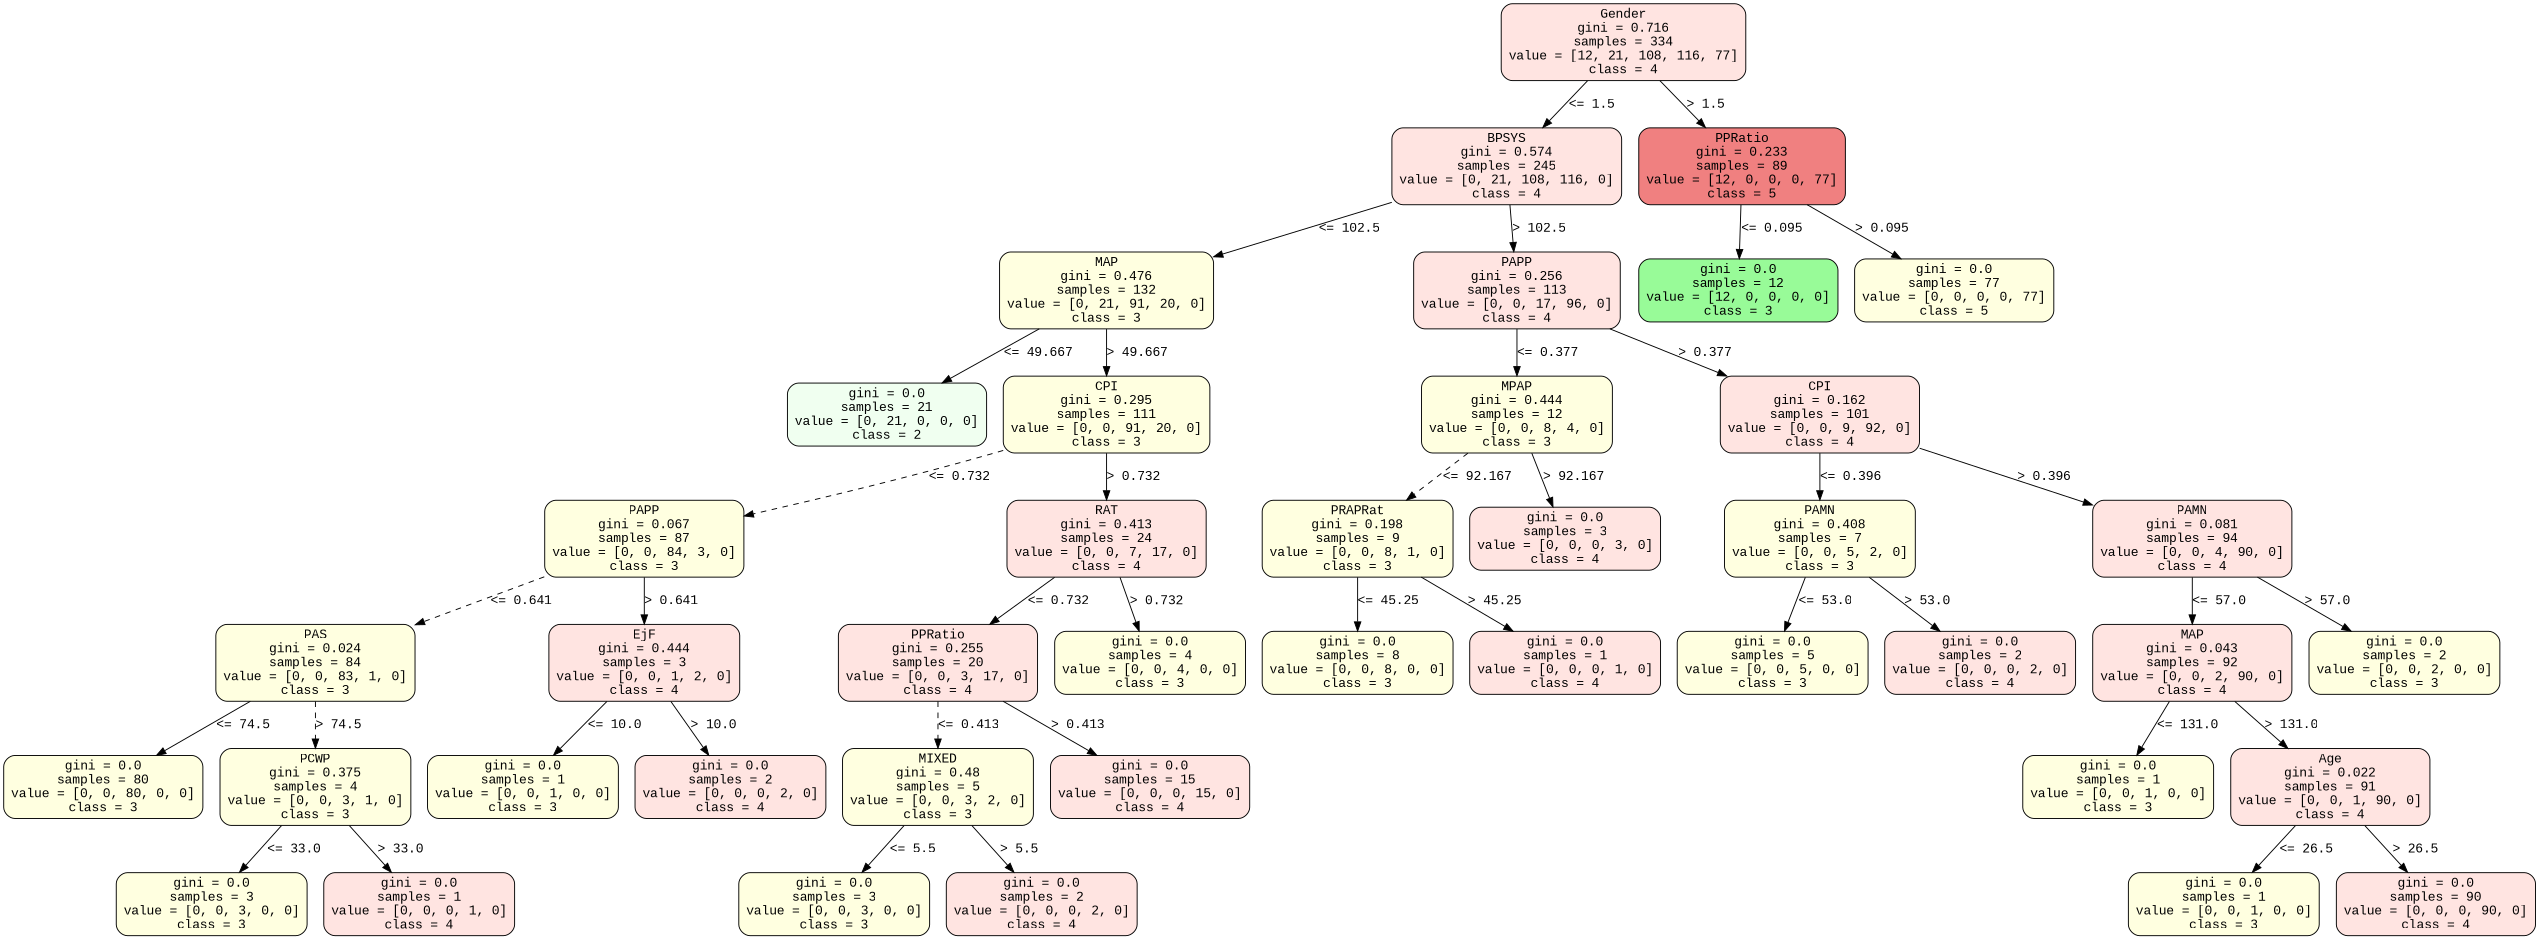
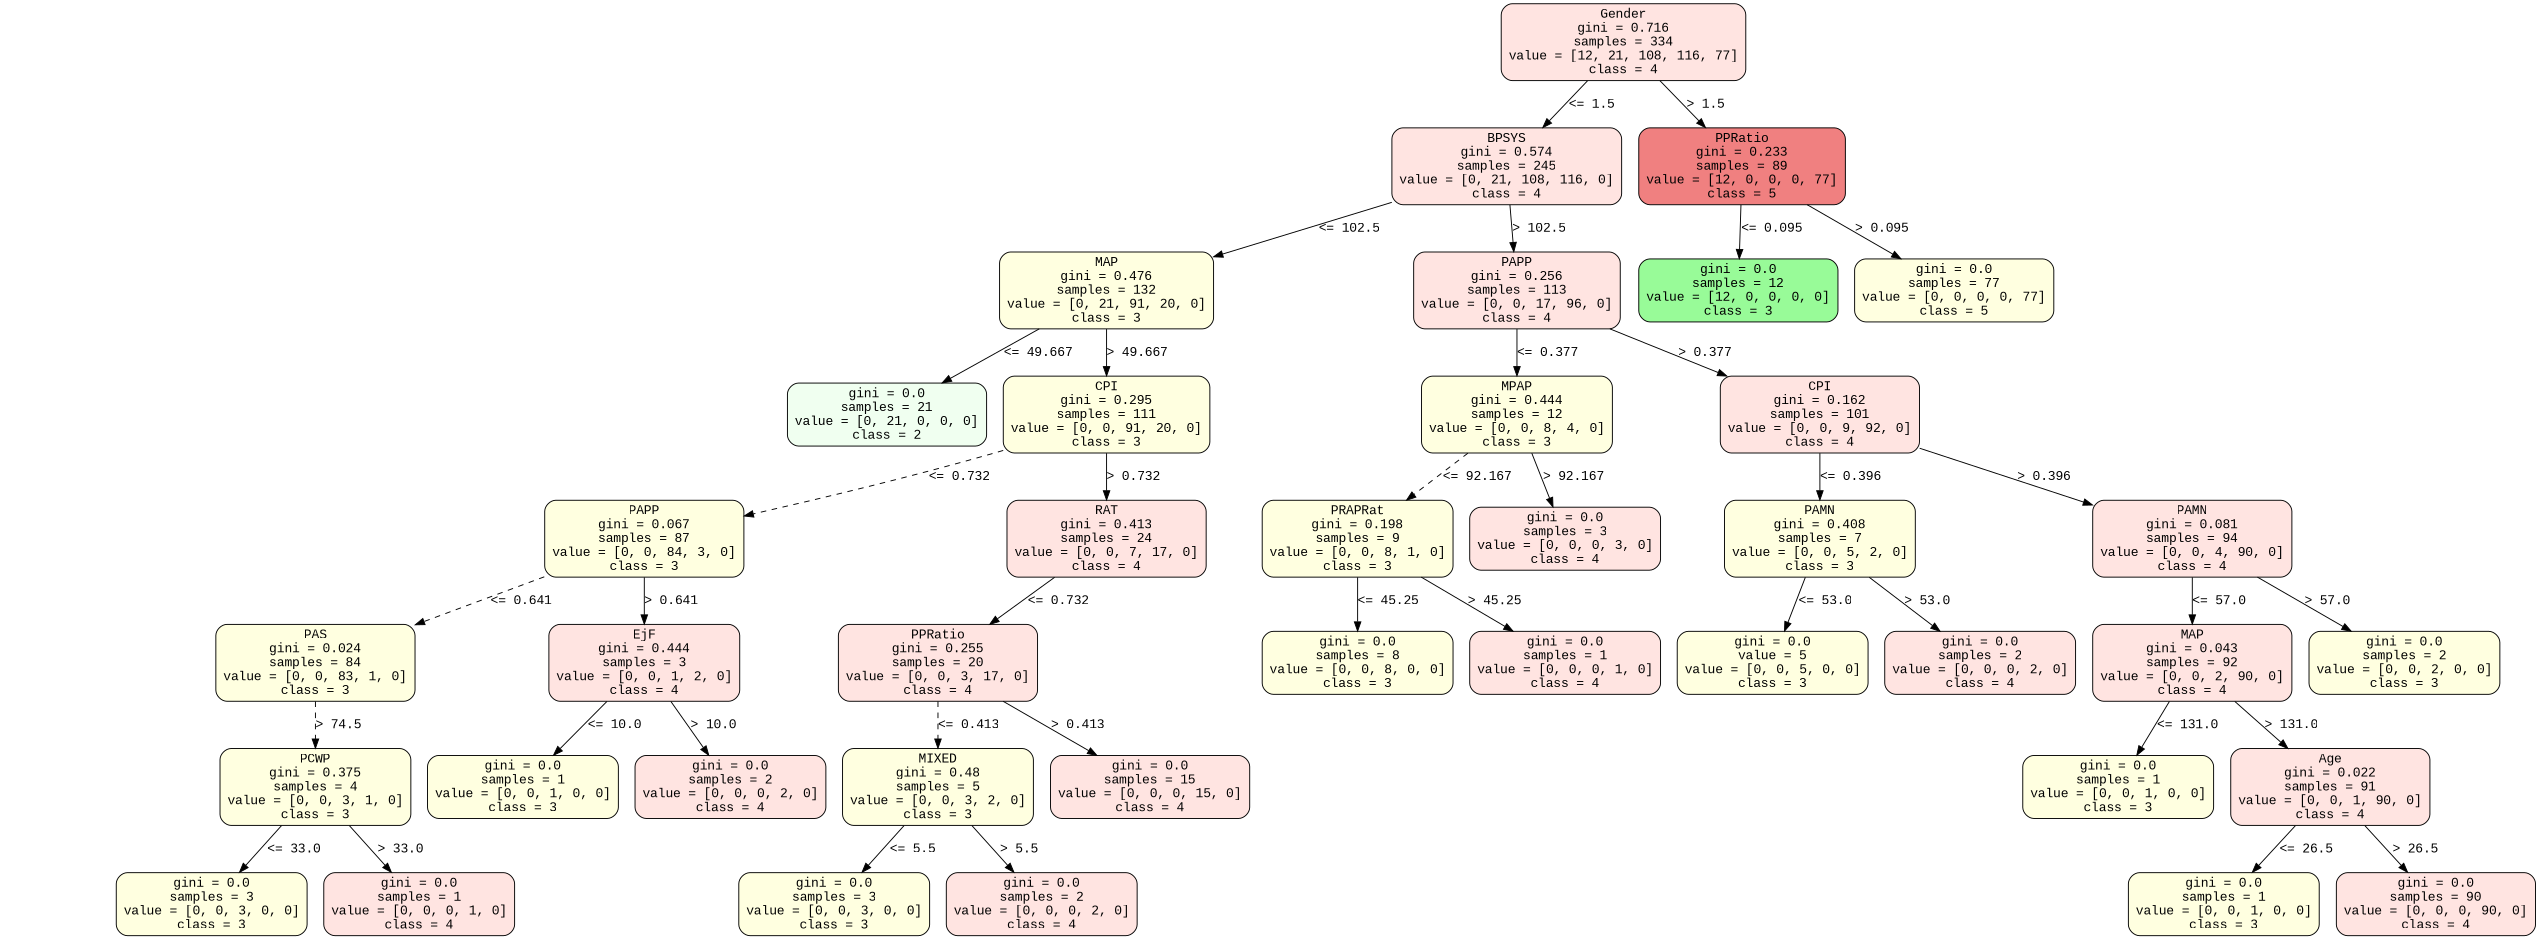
(1150, 663) -> none
(1773, 663) -> (1773, 663)
(103, 787) -> none
